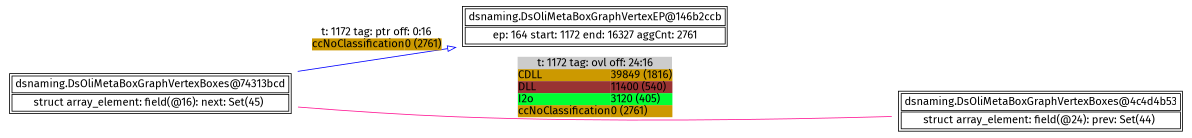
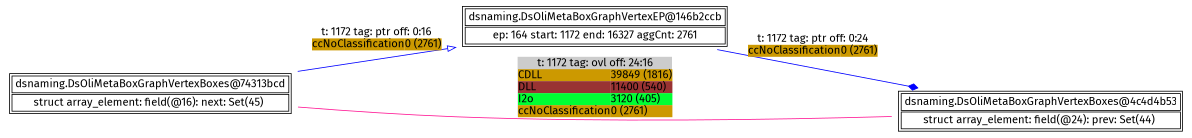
none -> (813, 68)
